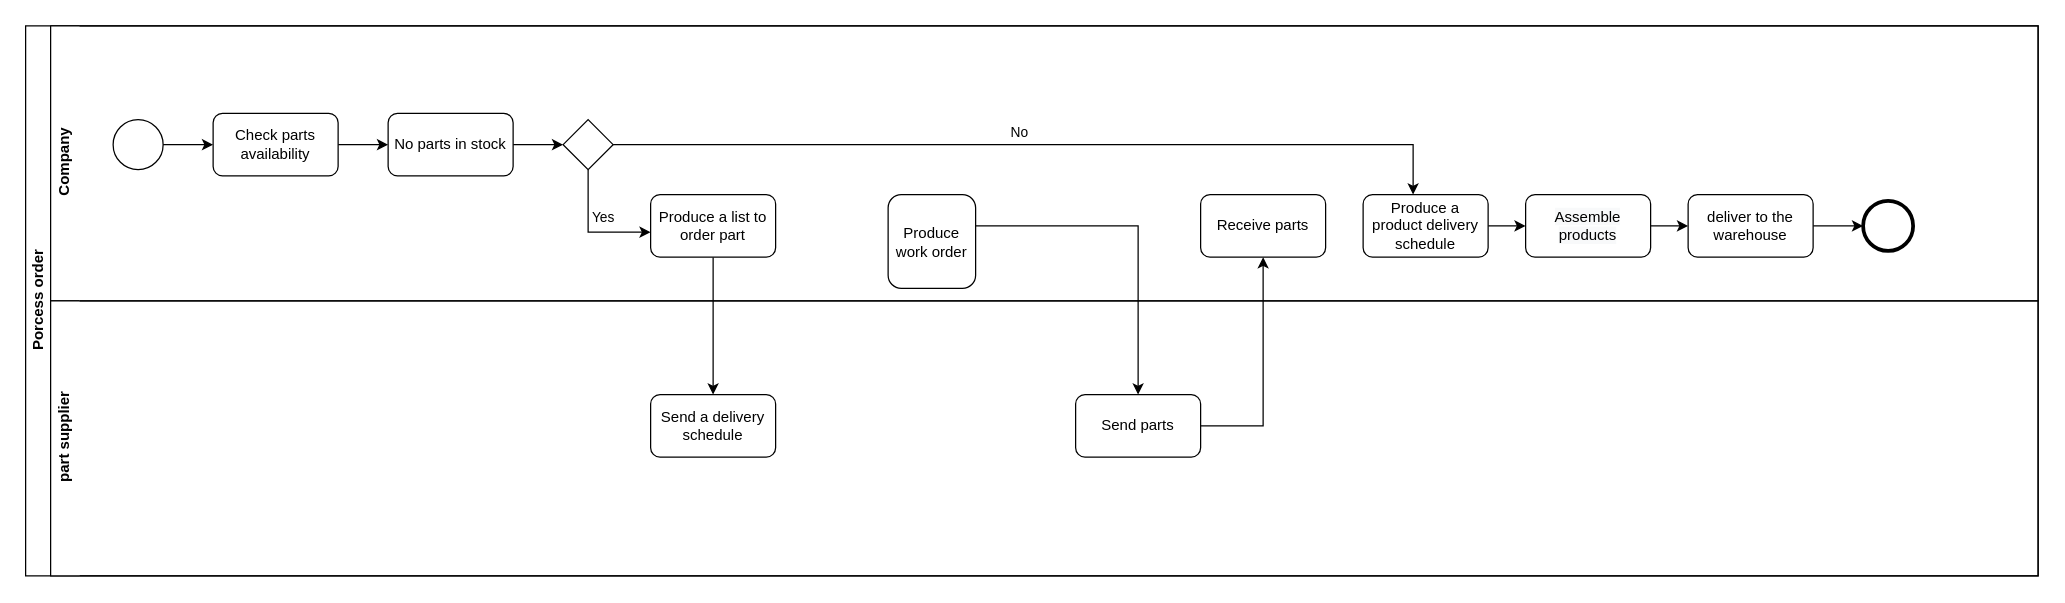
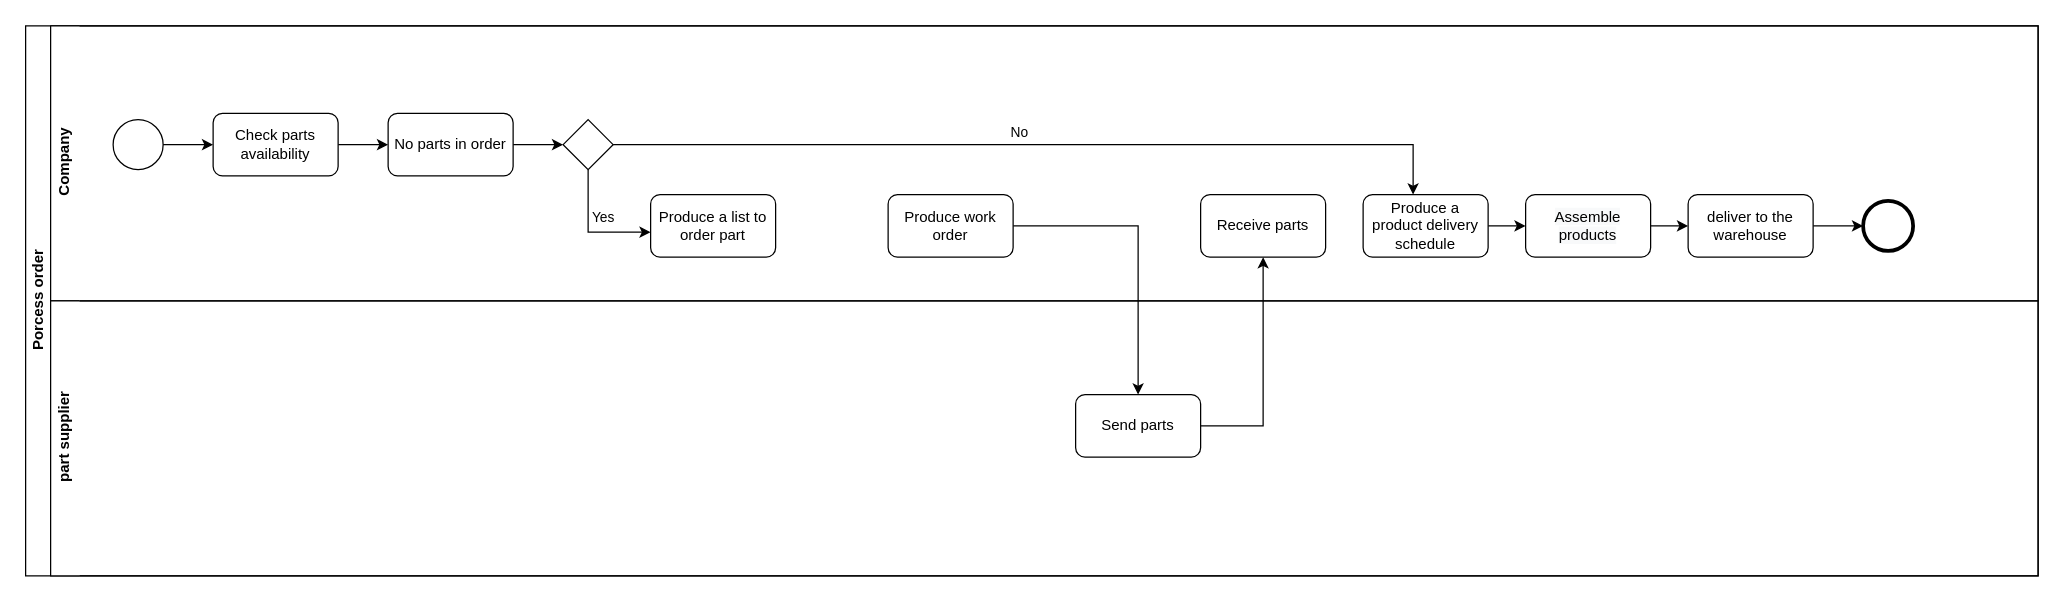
(451, 144) -> (451, 144)
(932, 241) -> (951, 226)
(713, 321) -> none
(713, 426) -> none
